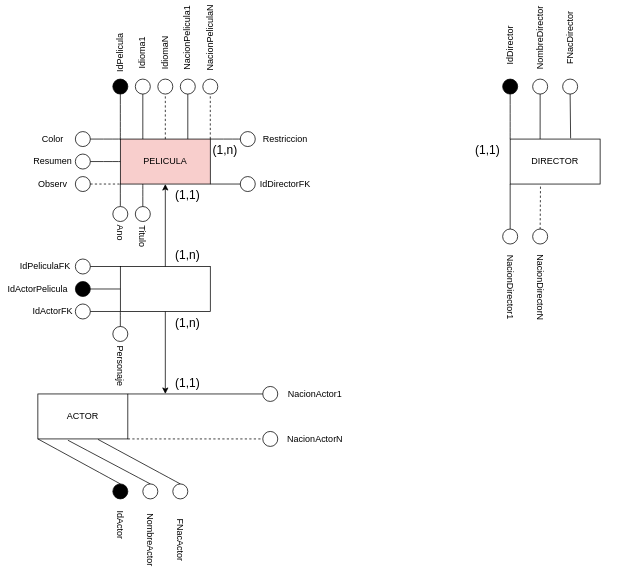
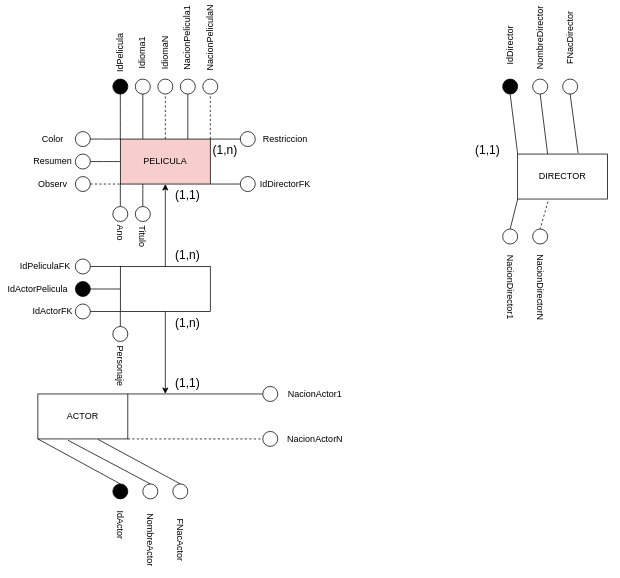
(555, 162) -> (563, 177)
